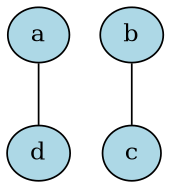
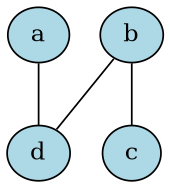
none -> (85, 94)
